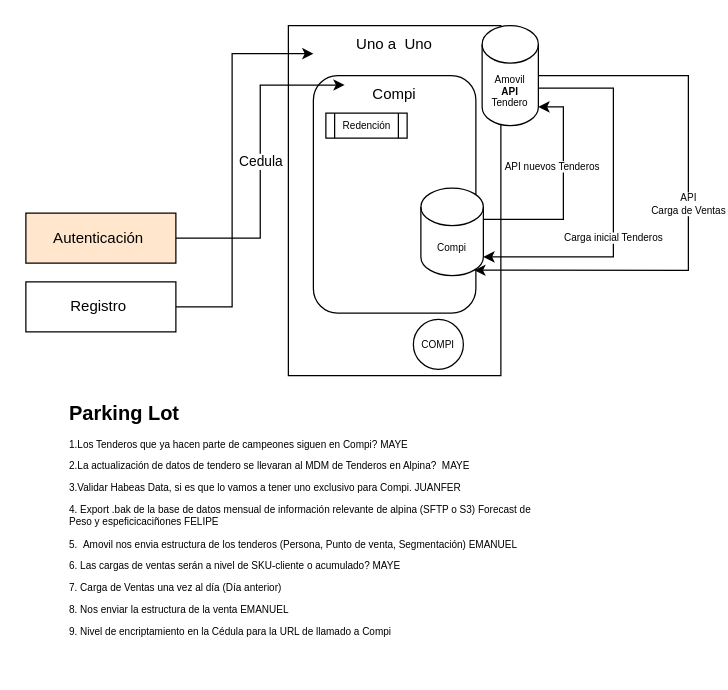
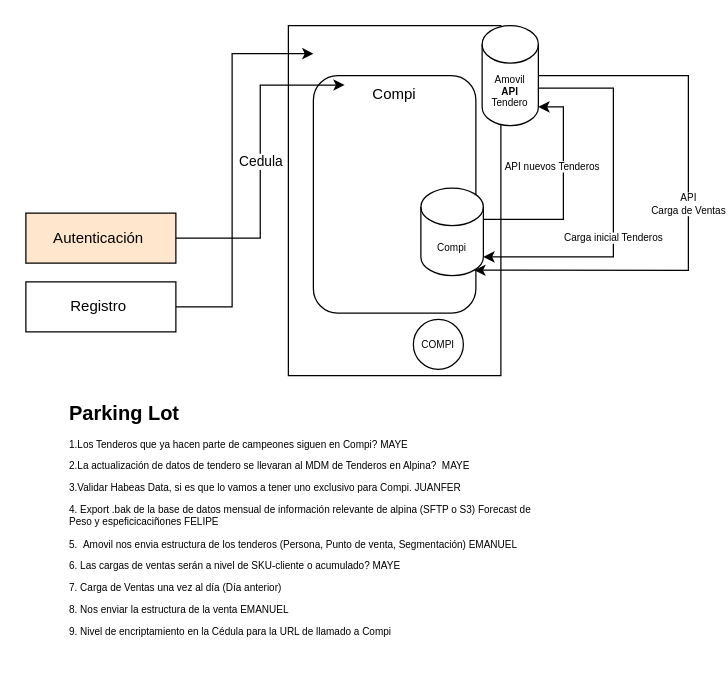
(394, 44) -> none
(366, 126) -> none
